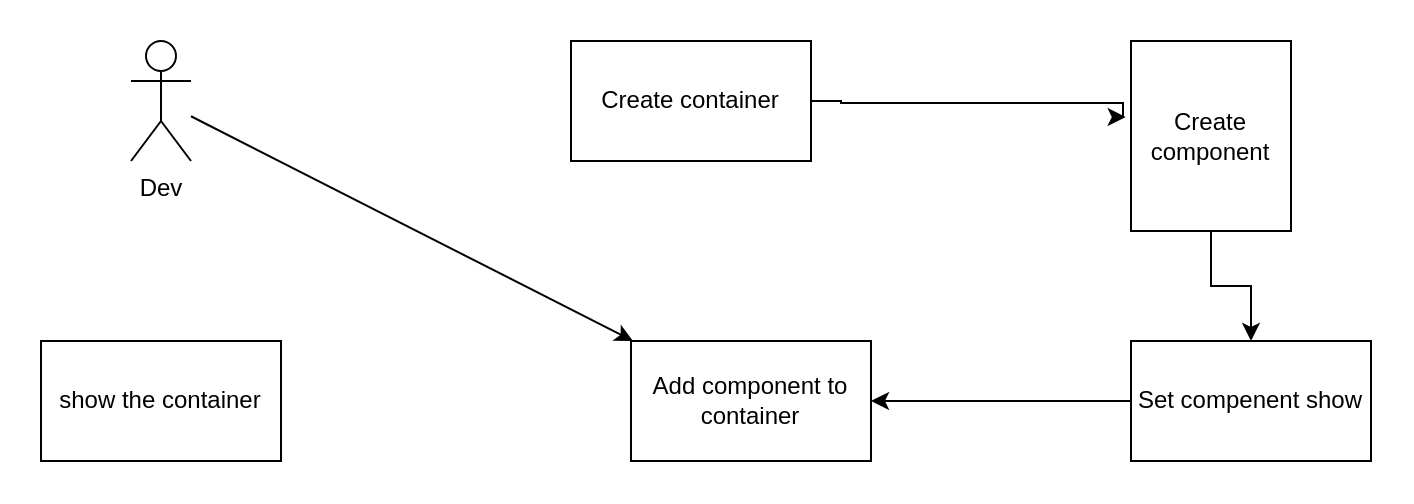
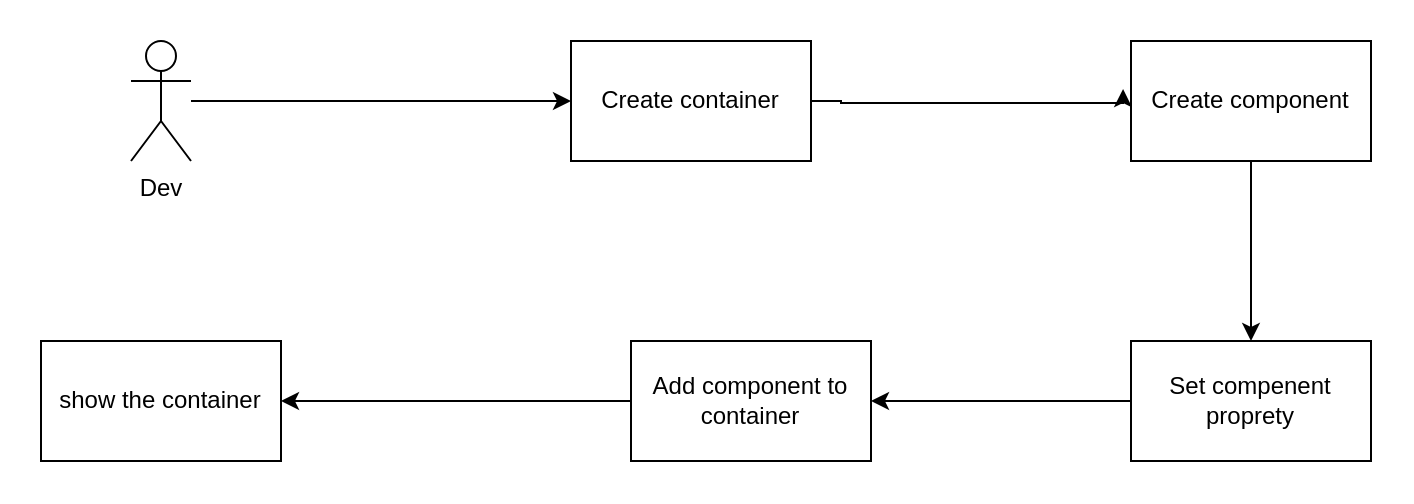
(1211, 136) -> (1251, 101)
(406, 226) -> (374, 101)
none -> (463, 401)
(1251, 401) -> (1251, 401)
